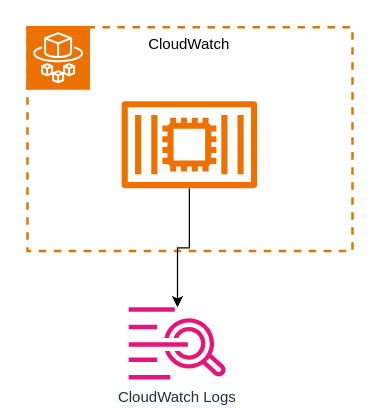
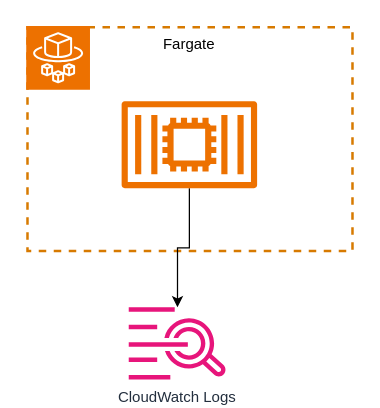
(189, 45) -> (189, 45)
